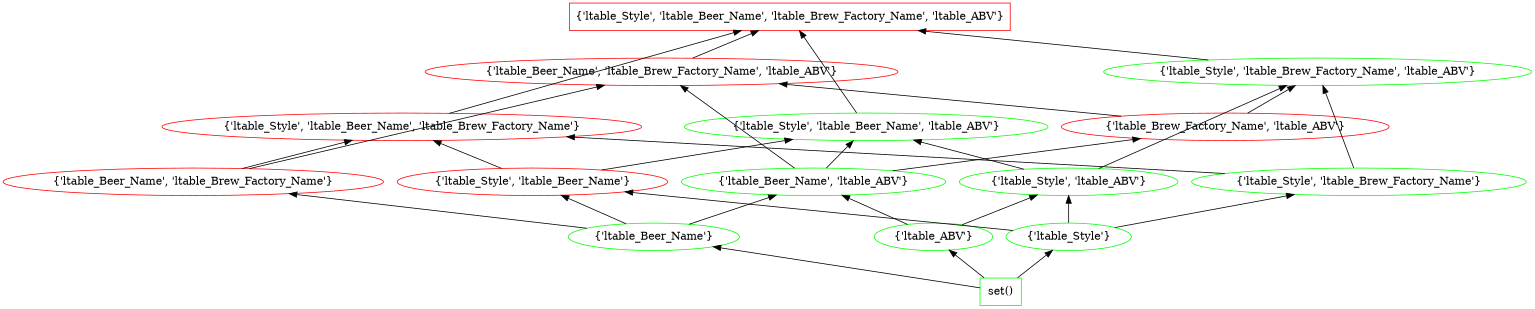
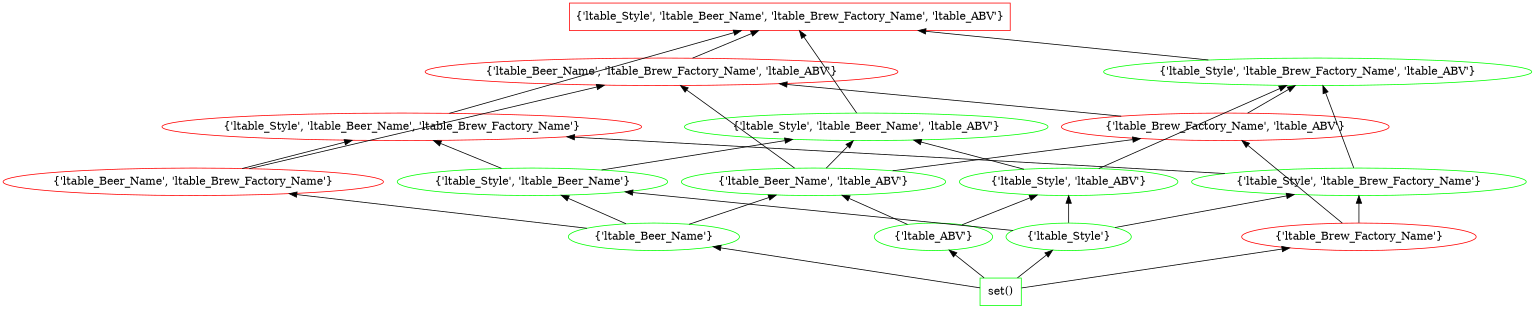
(532, 182) -> (532, 182)
none -> (1359, 237)
